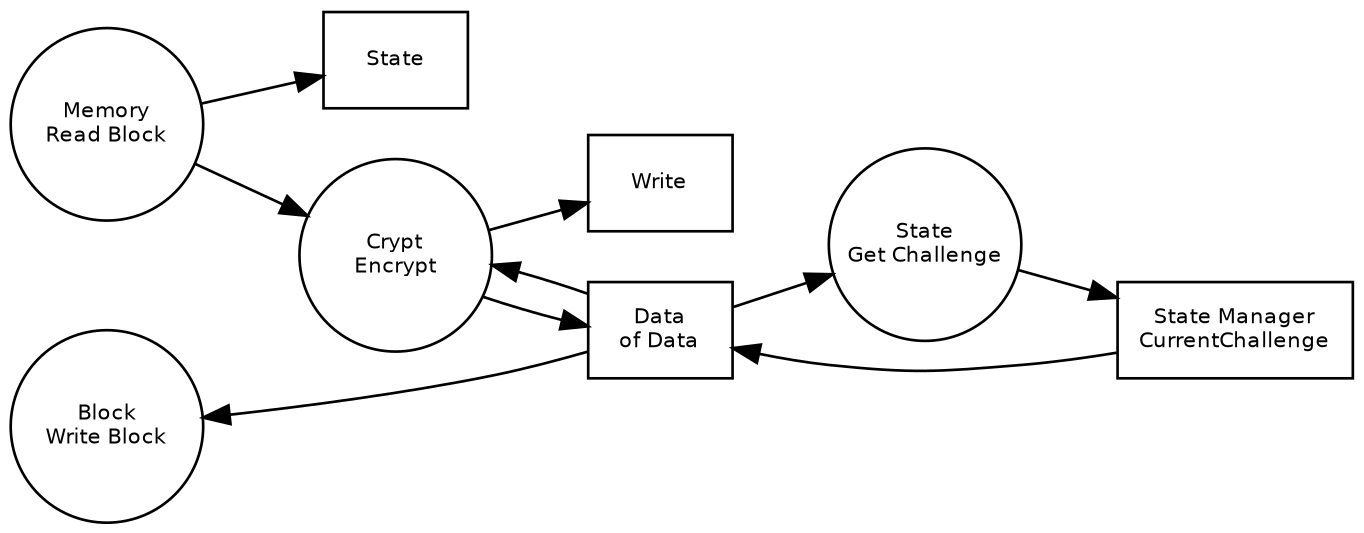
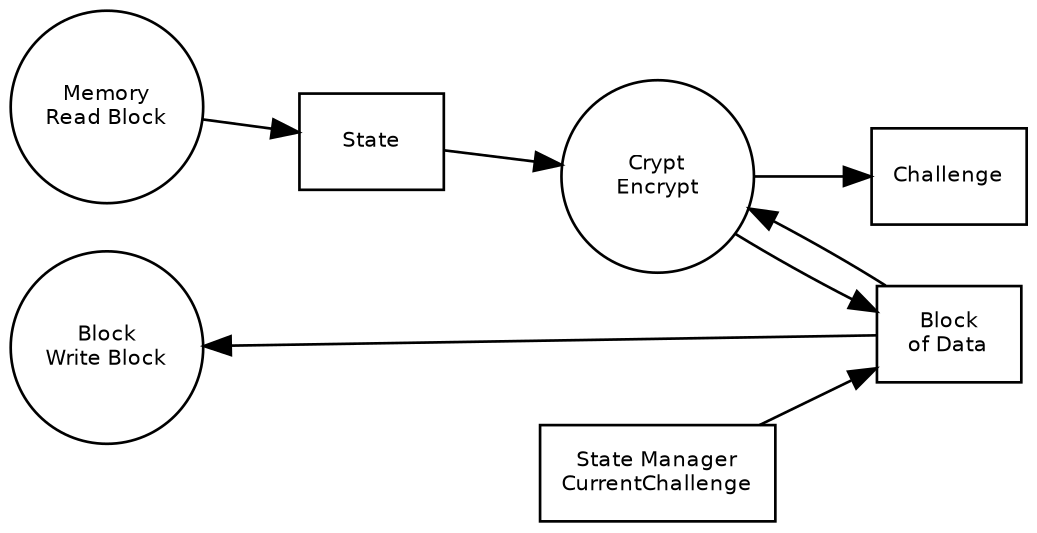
(660, 183) -> (949, 176)
(239, 184) -> (490, 156)
(925, 245) -> none
(660, 330) -> (949, 334)
